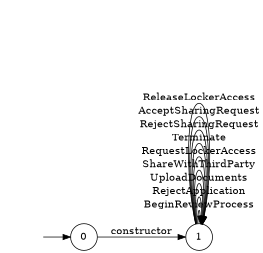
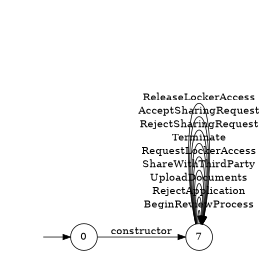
(199, 237) -> (199, 237)
